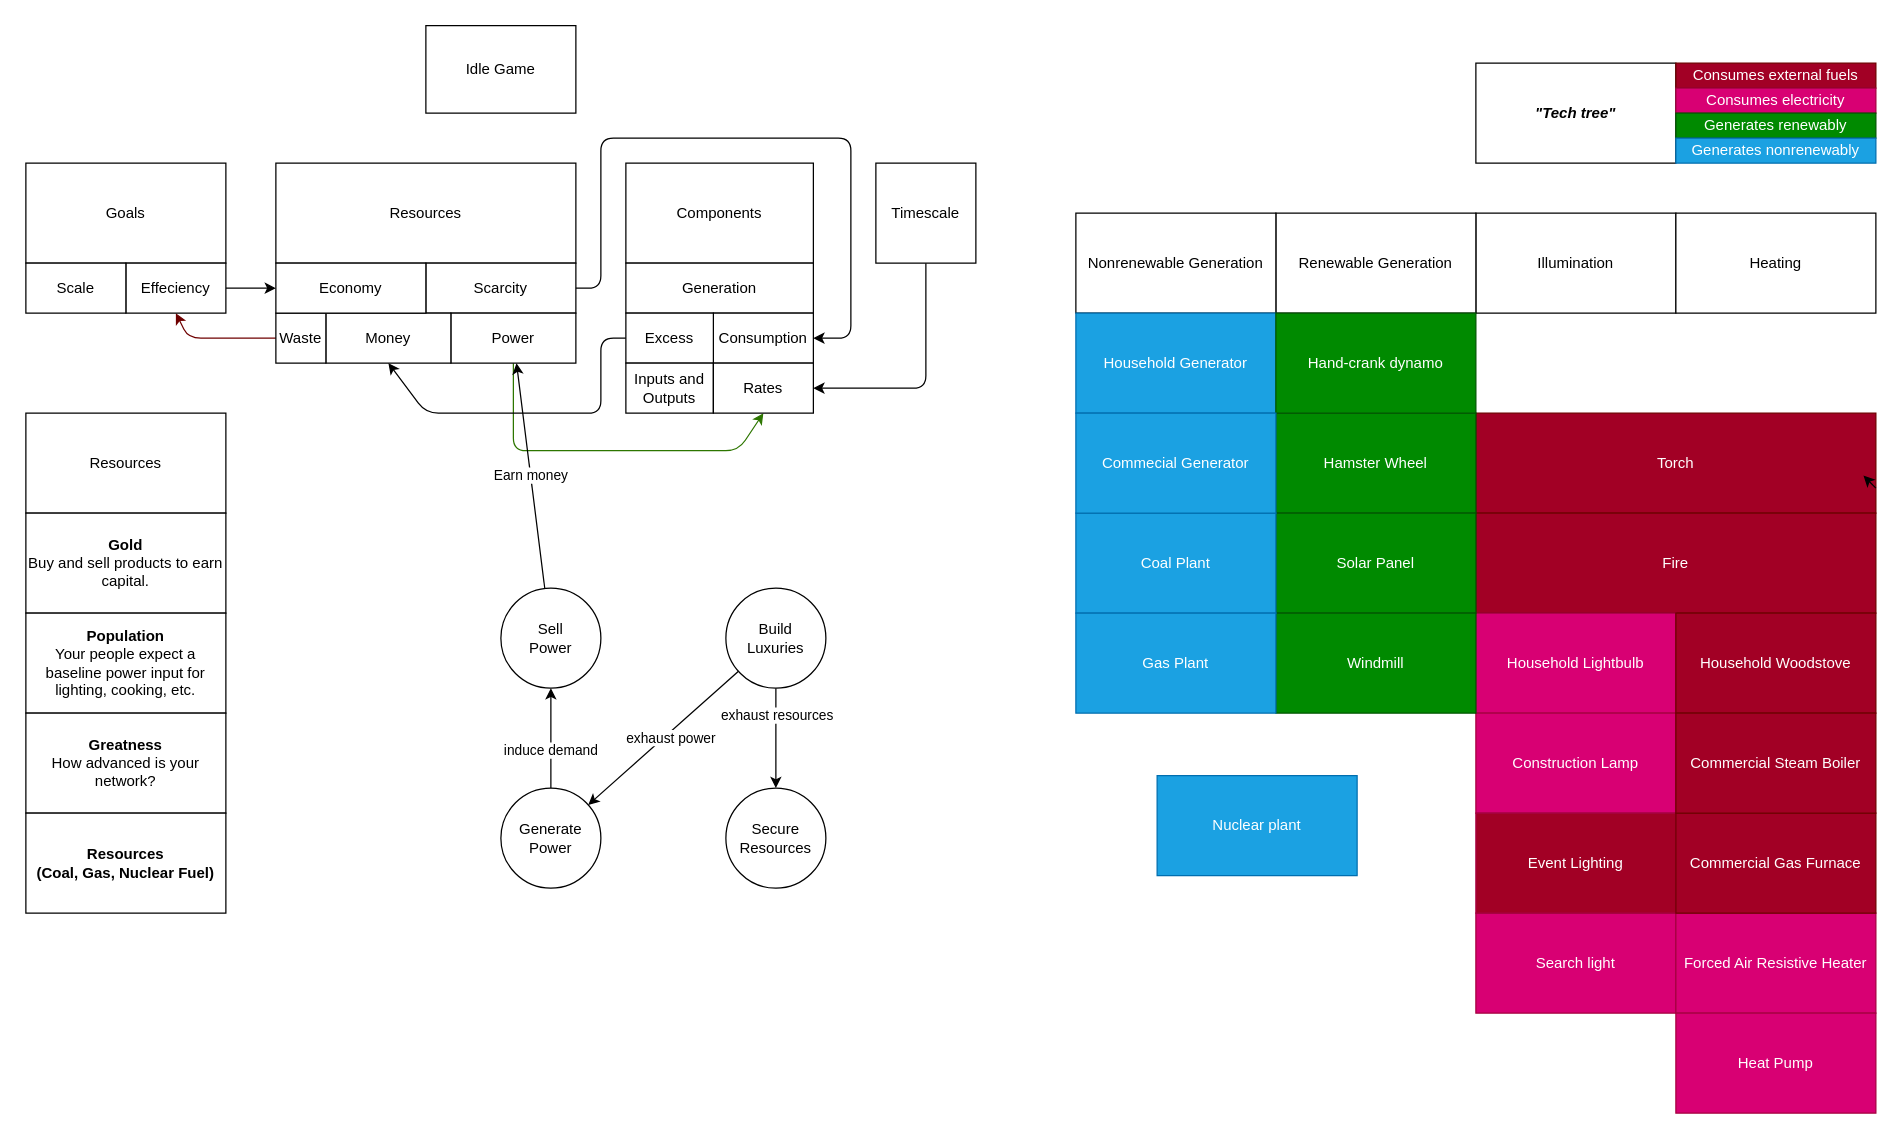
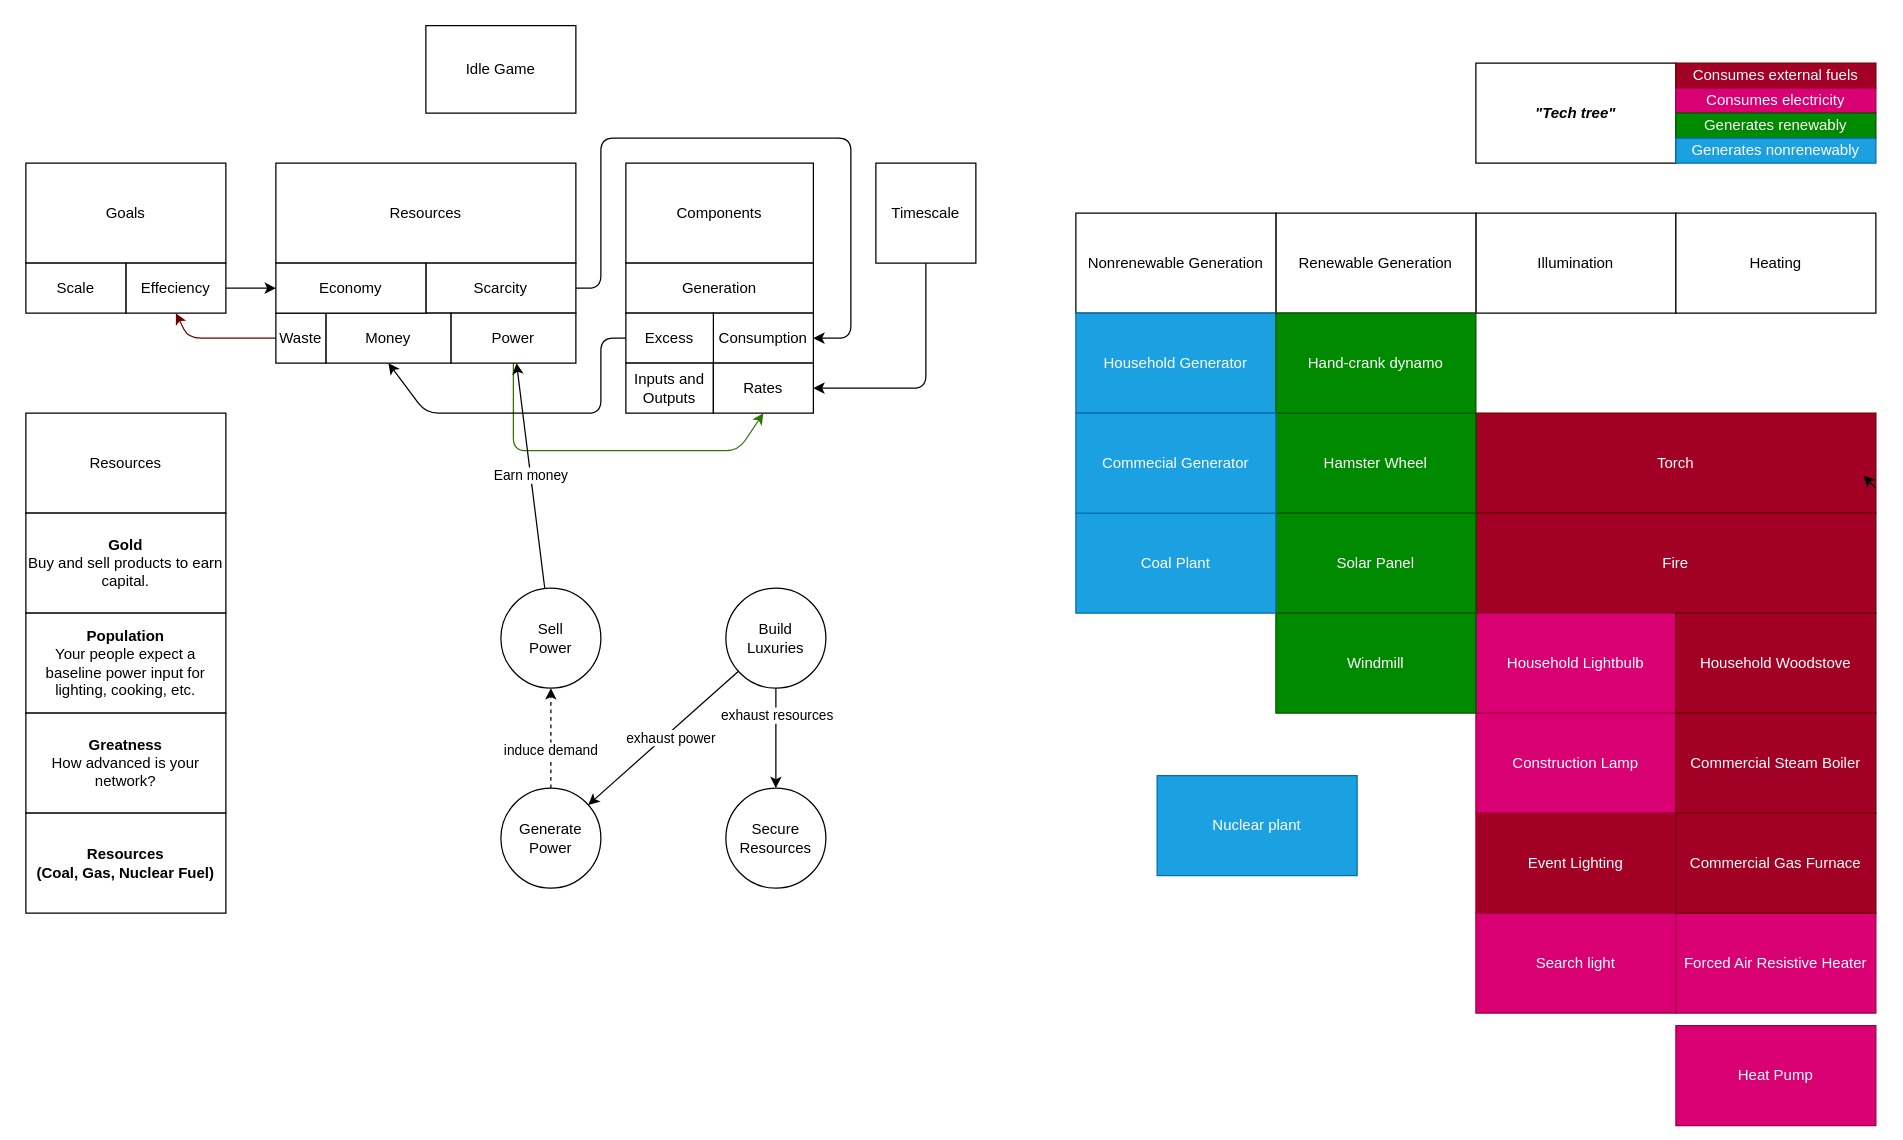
(1176, 663) -> none
(551, 718) -> (551, 718)
(1776, 1063) -> (1776, 1076)
